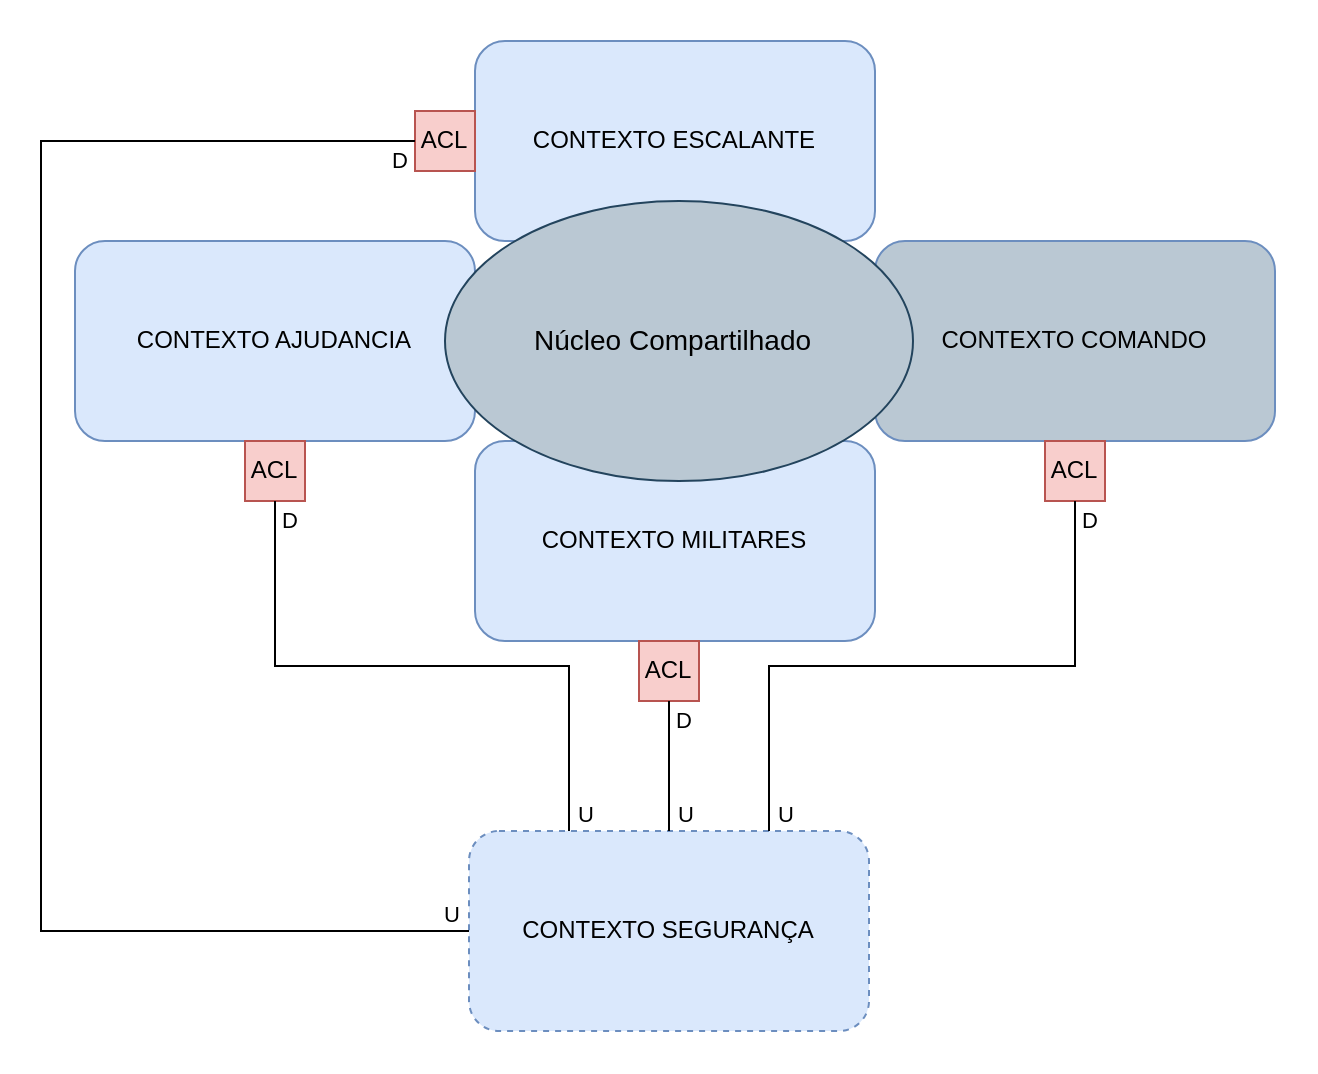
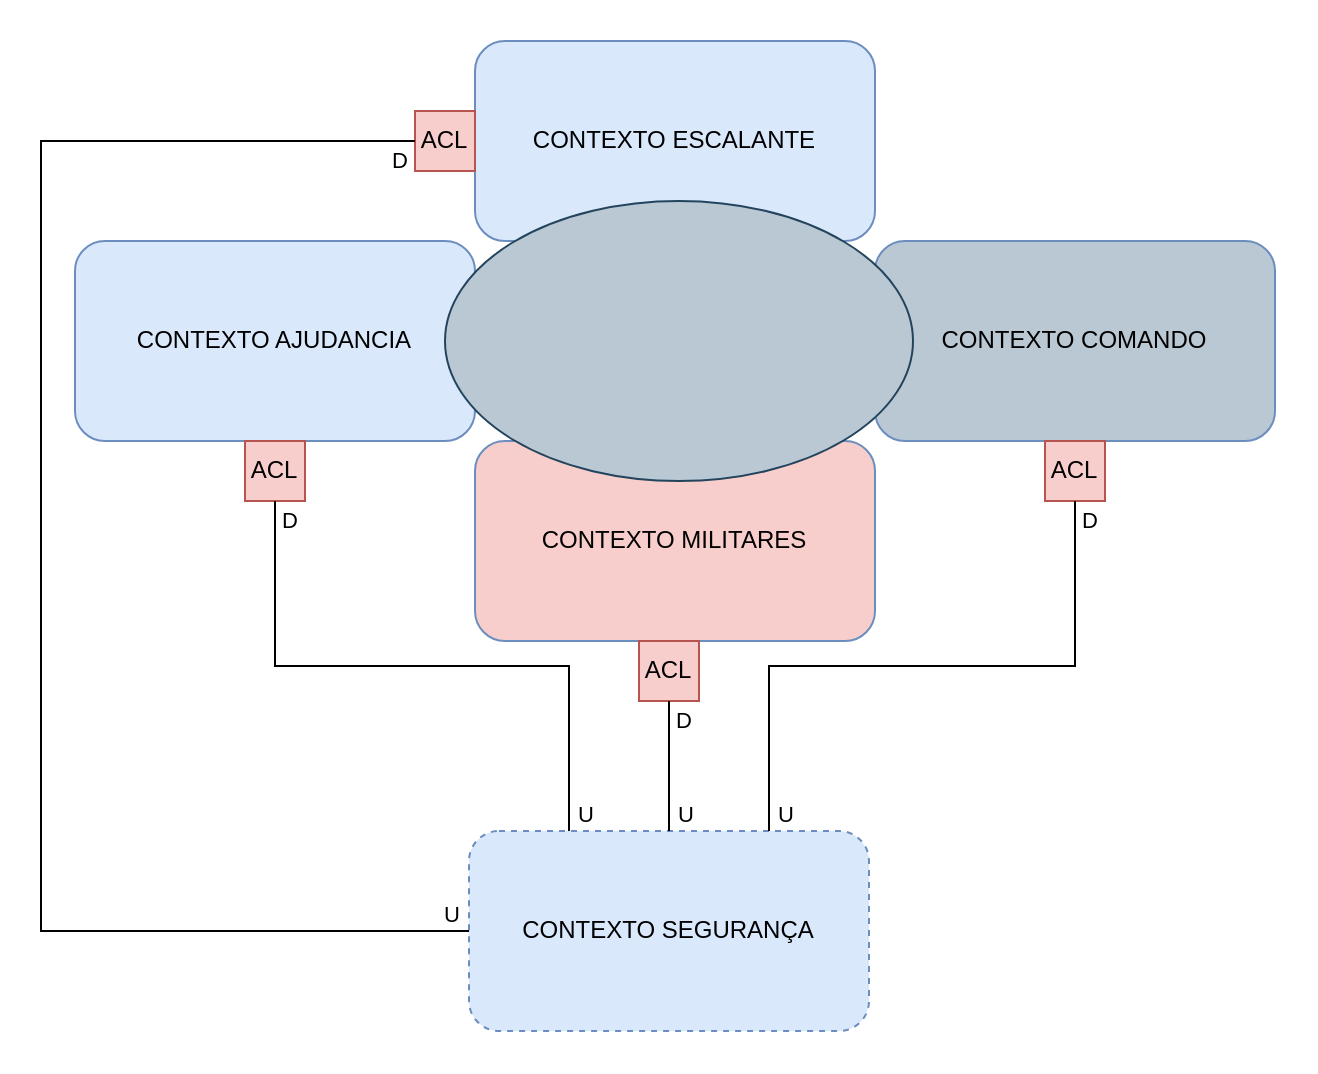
(679, 341) -> none
(675, 541) -> (675, 541)
